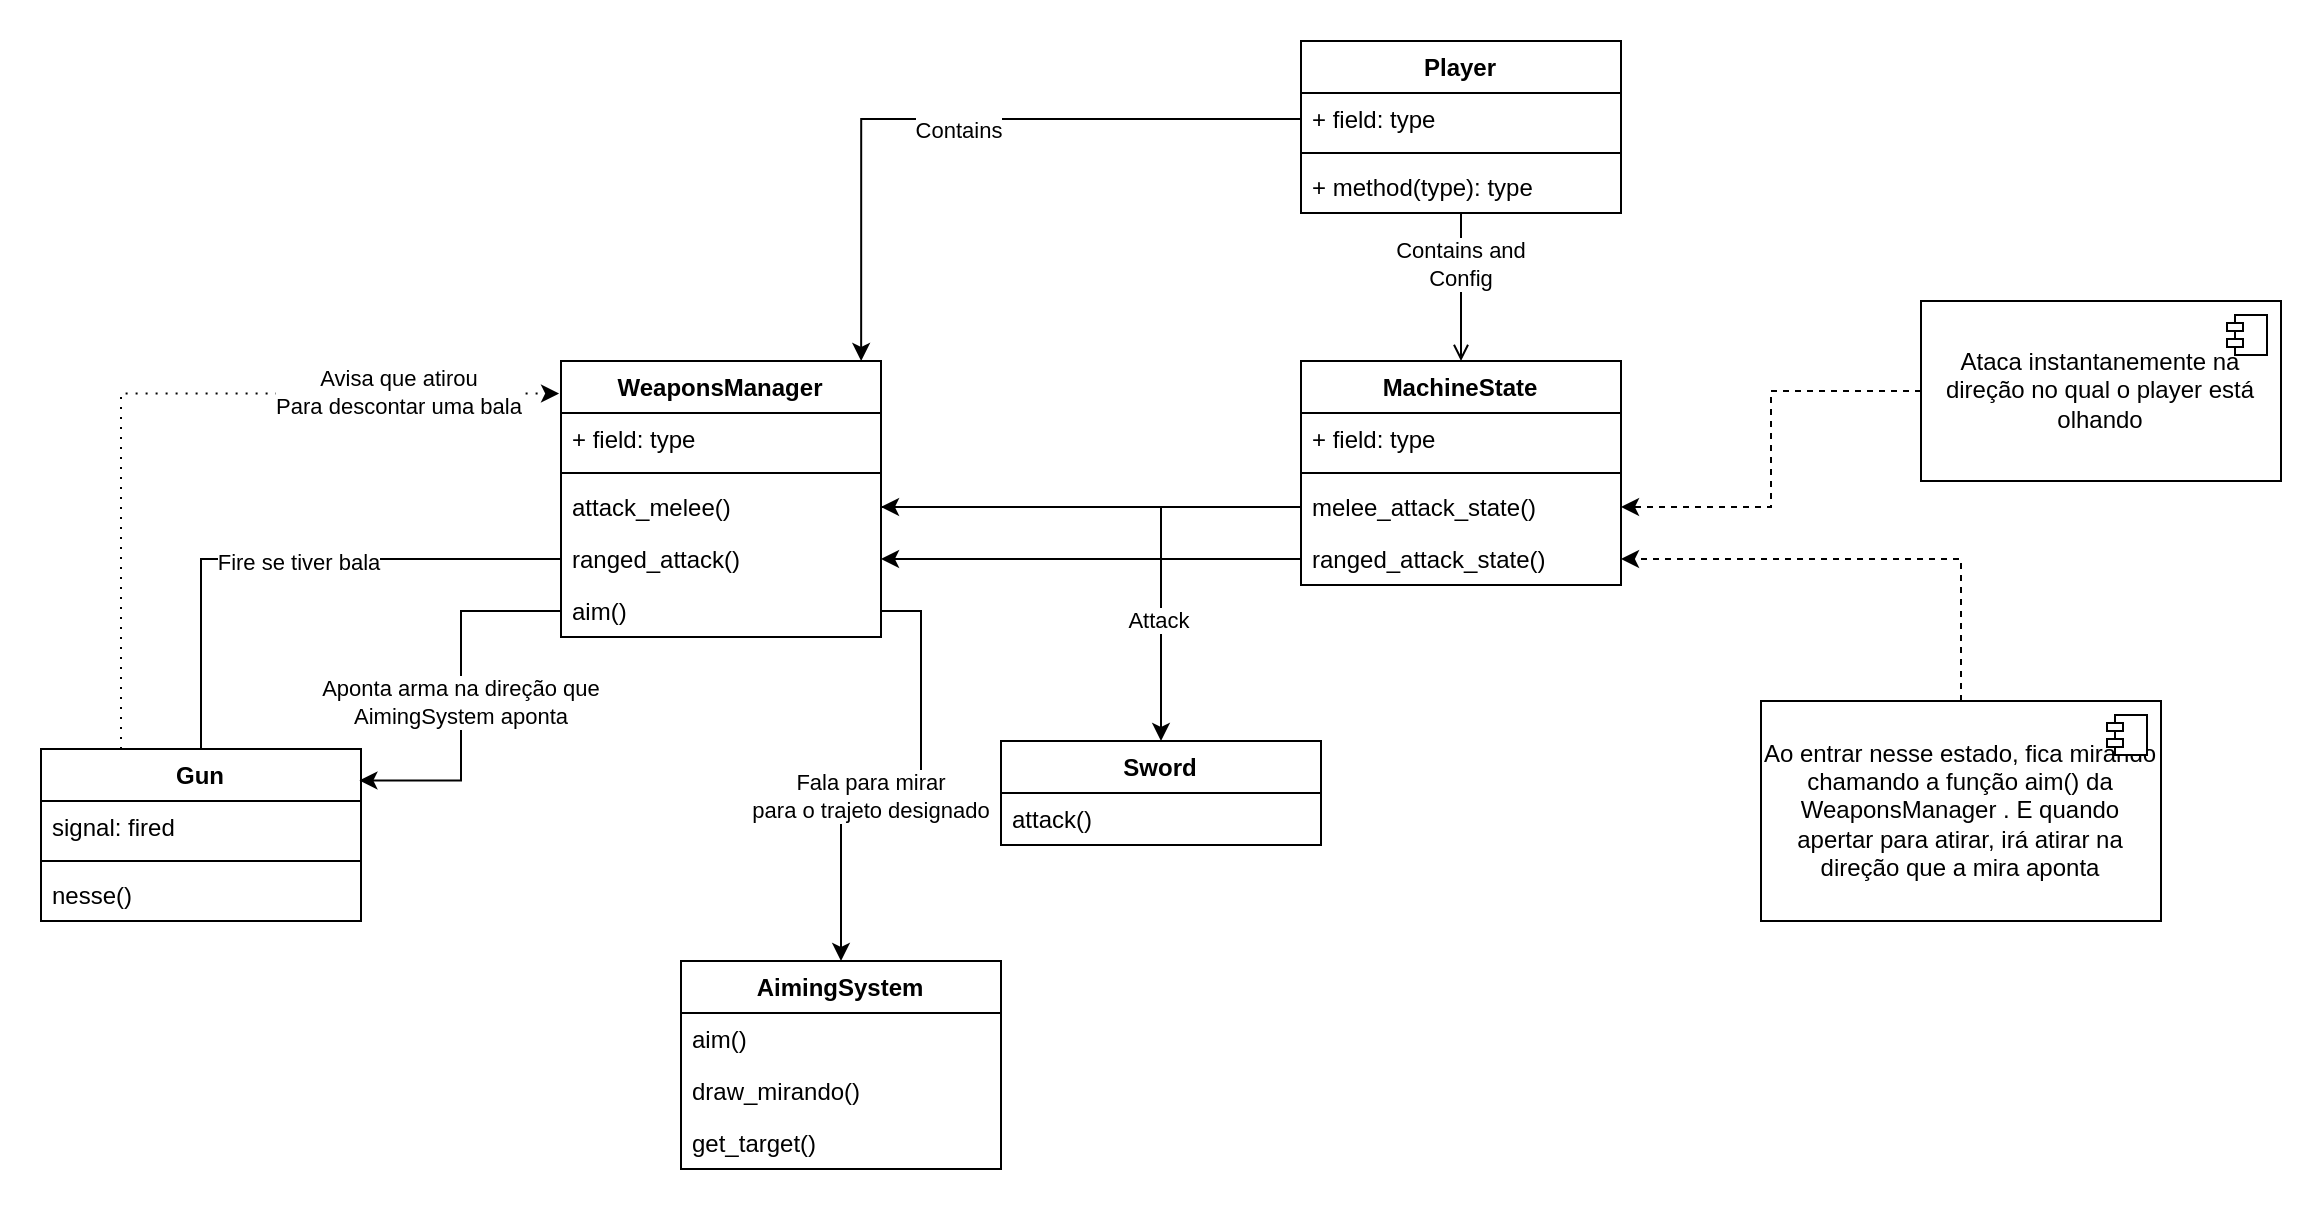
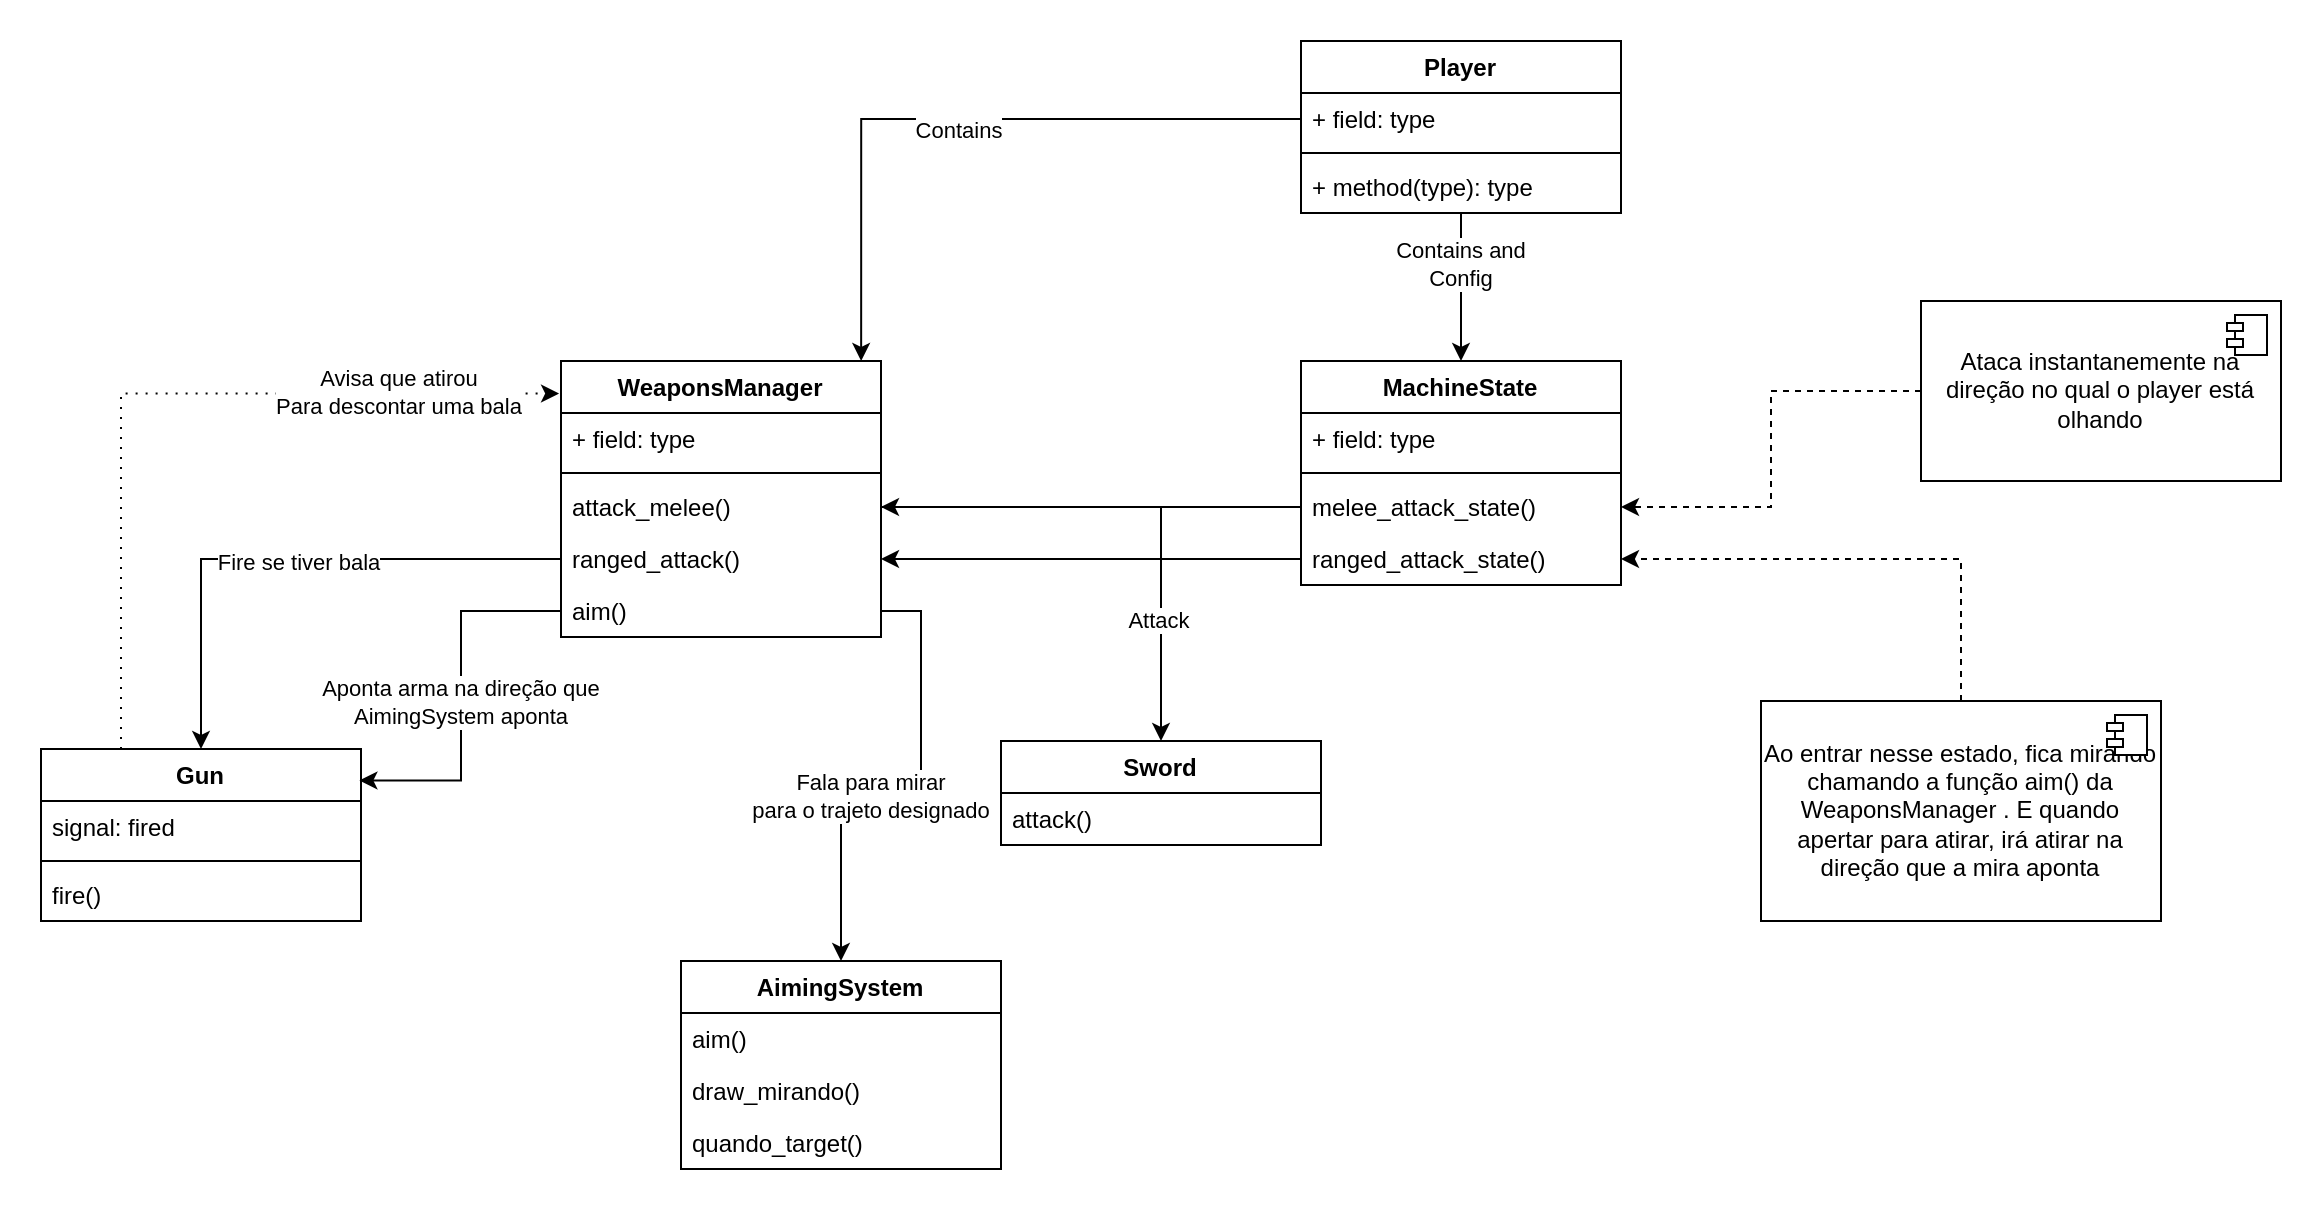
(1461, 348) -> (1461, 346)
(201, 739) -> (201, 734)
(100, 897) -> (90, 897)
(774, 1145) -> (794, 1145)
